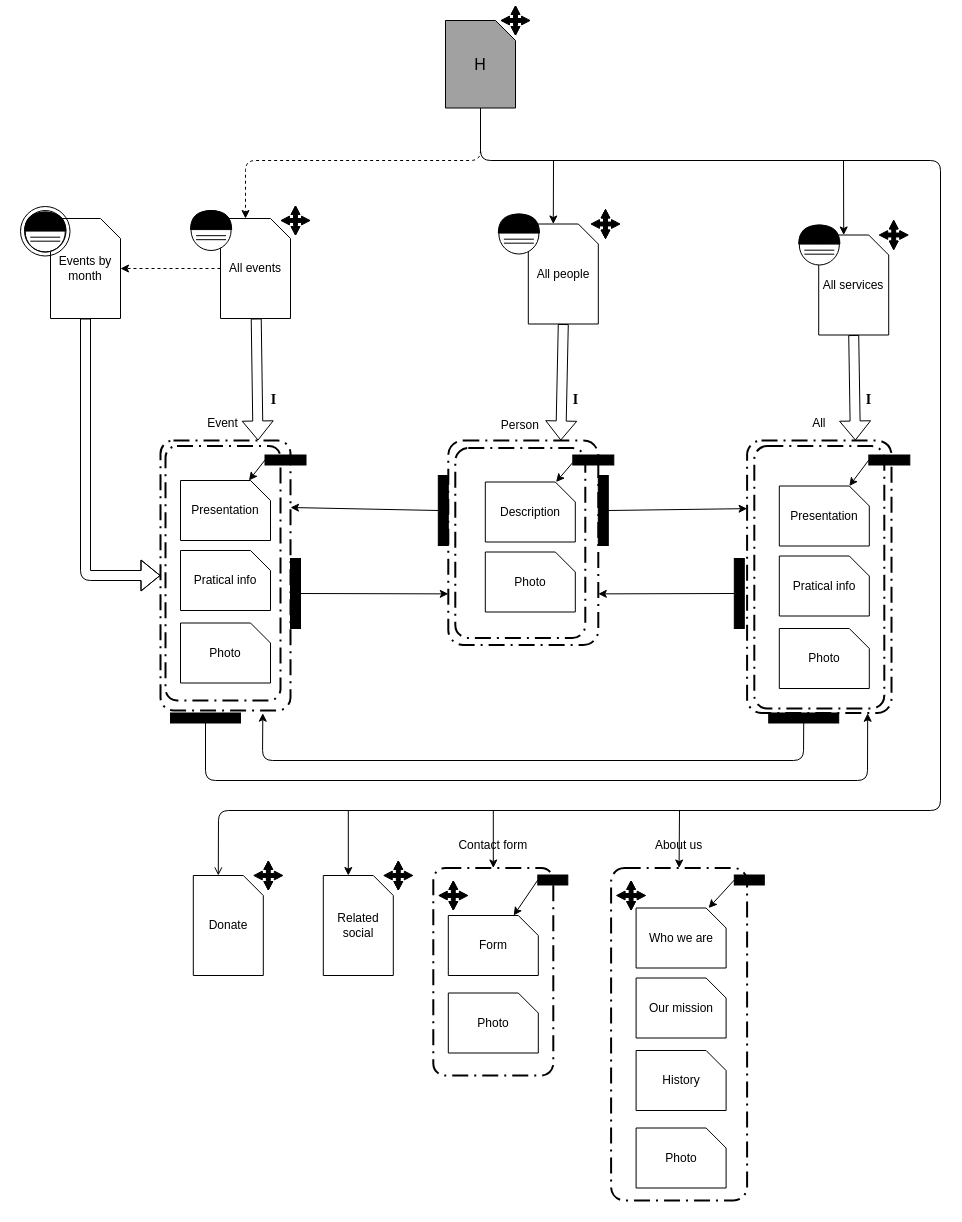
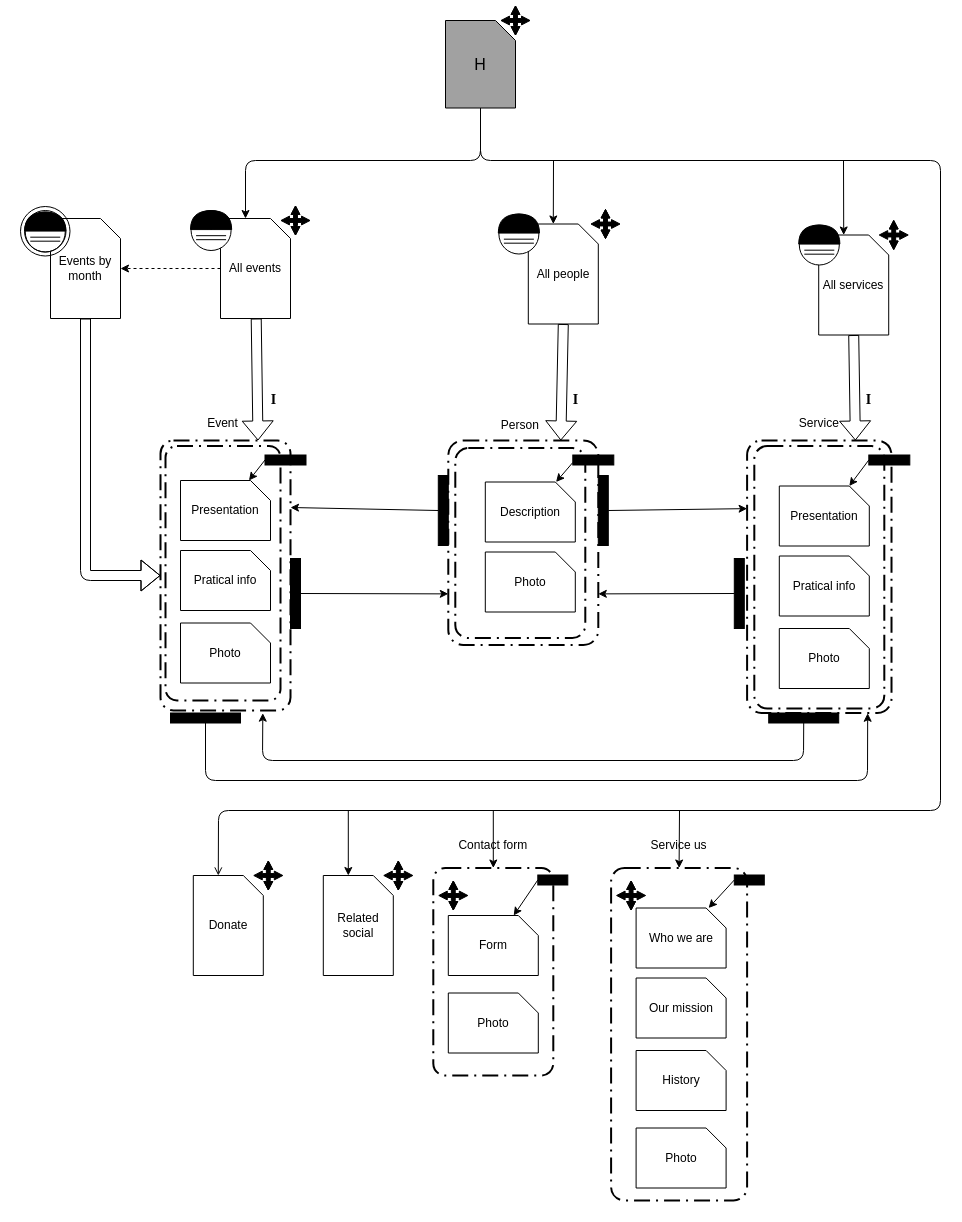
(341, 161) -> (341, 161)
(819, 423) -> (819, 423)
(679, 845) -> (679, 845)
